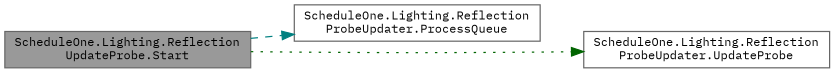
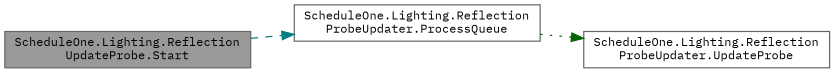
(411, 53) -> (556, 36)
